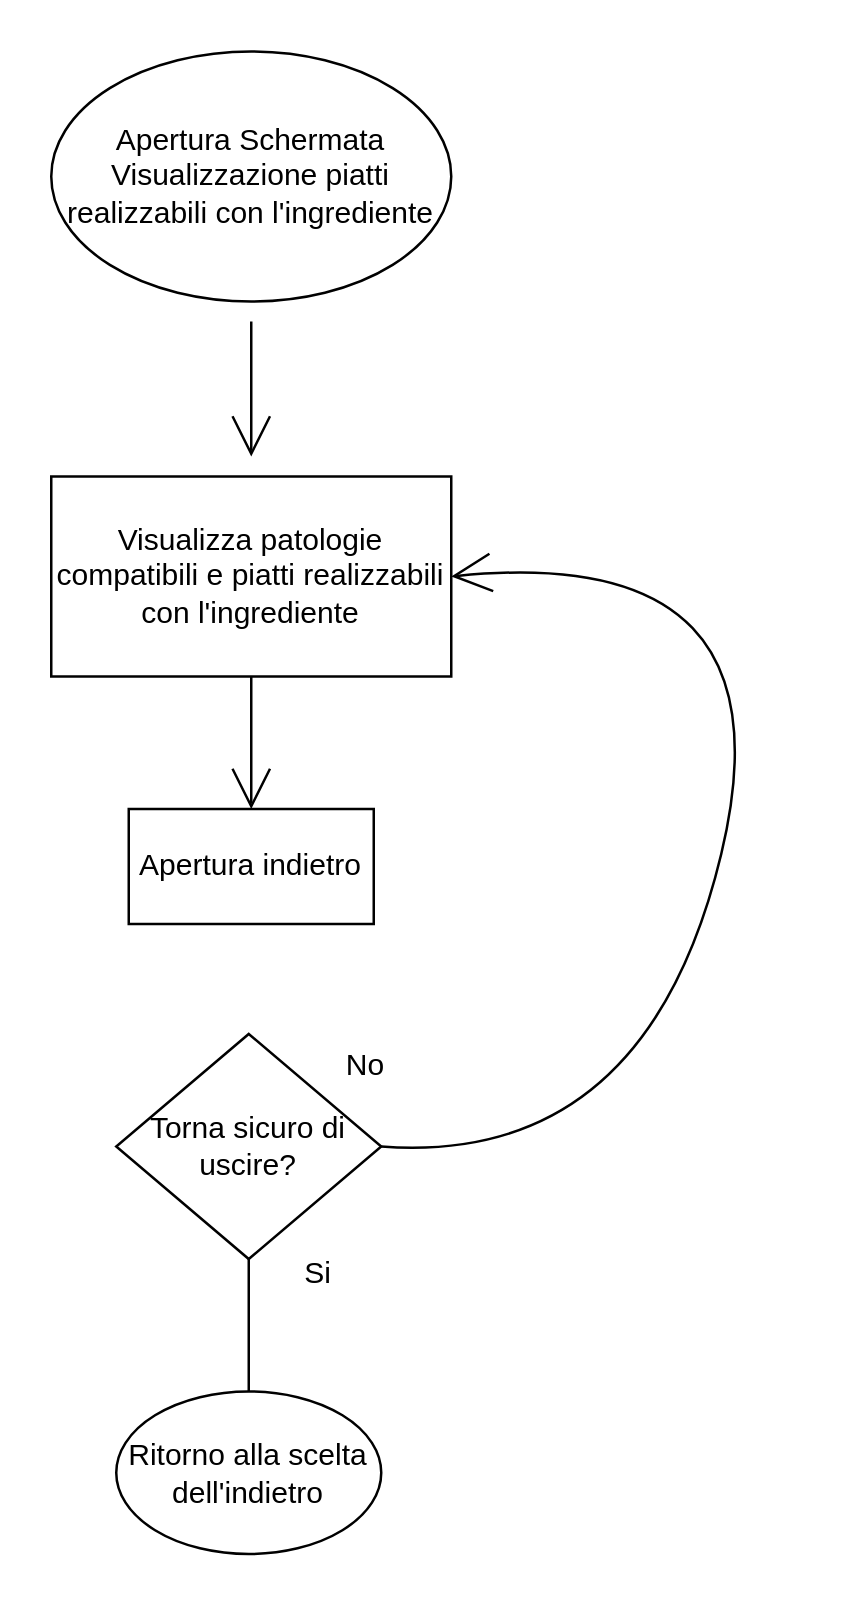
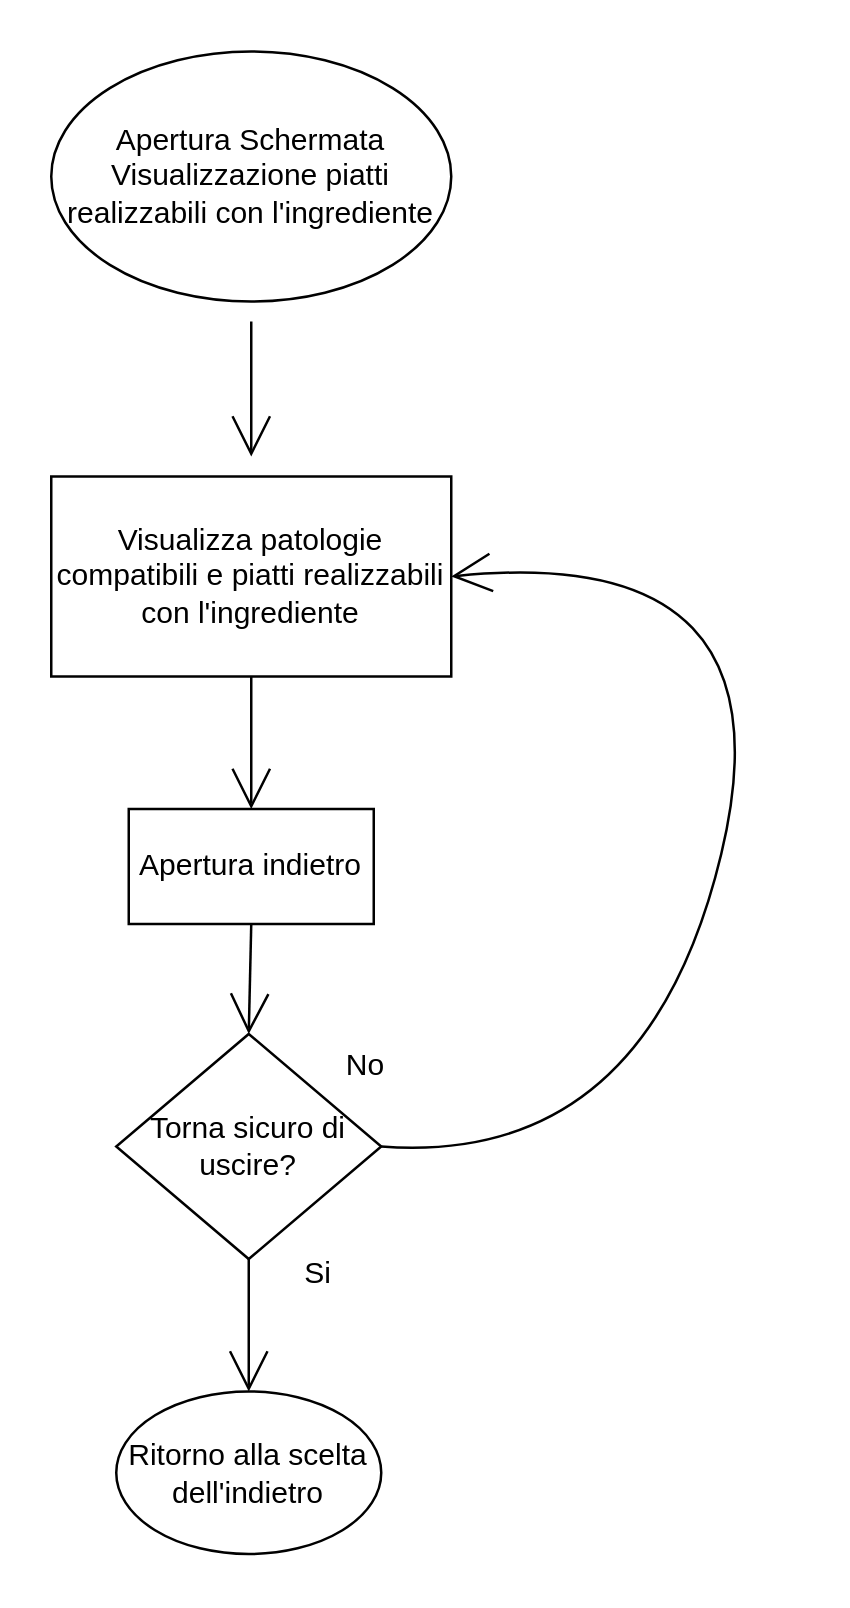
none -> (250, 976)
(249, 1383) -> (249, 1382)
